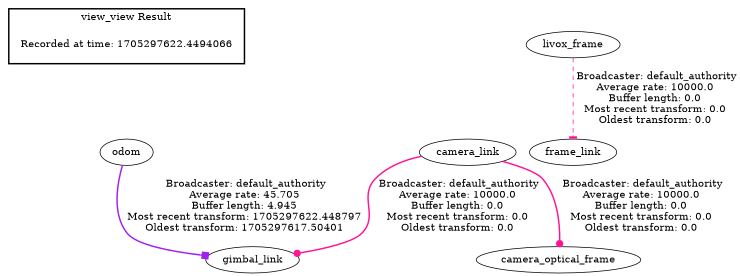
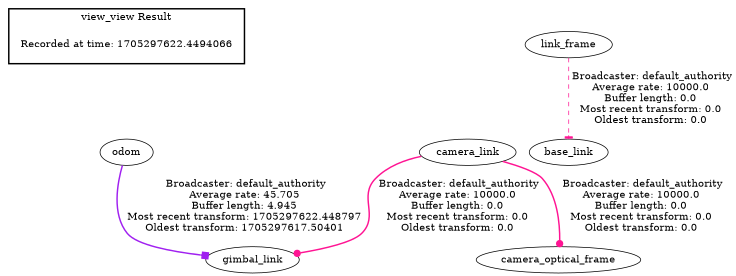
(573, 45) -> (569, 45)
(573, 152) -> (569, 152)
